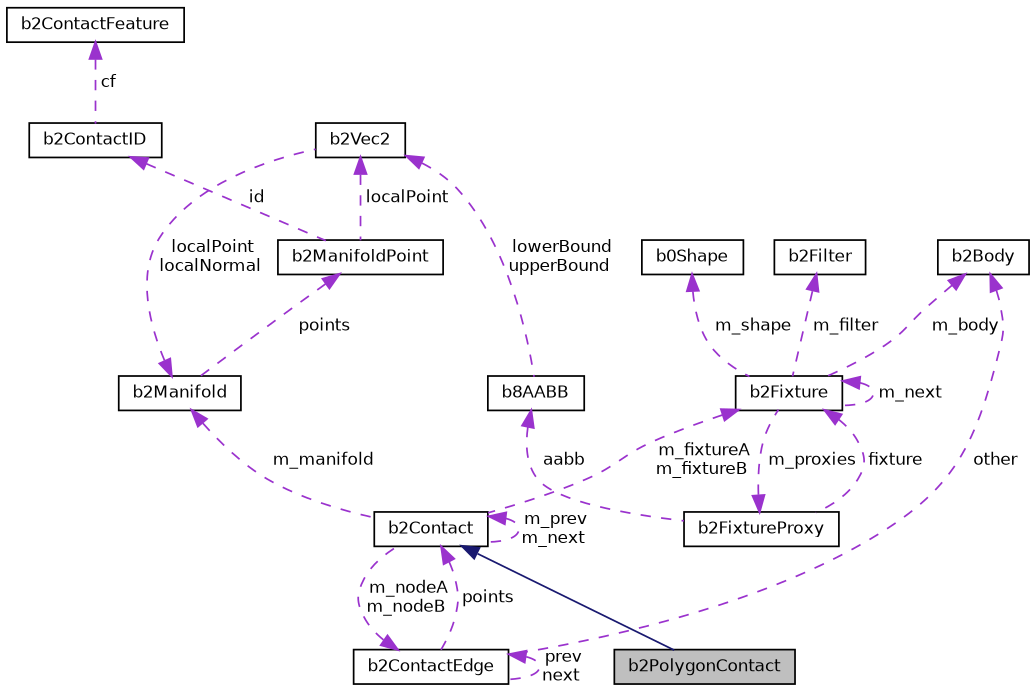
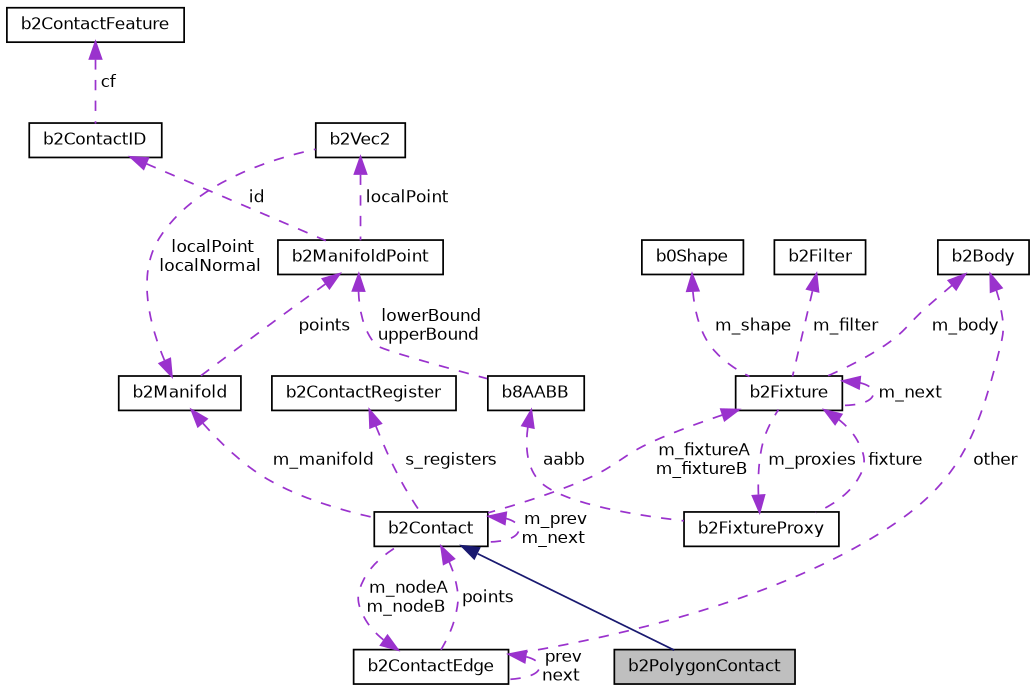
(500, 257) -> (403, 355)
none -> (364, 393)
